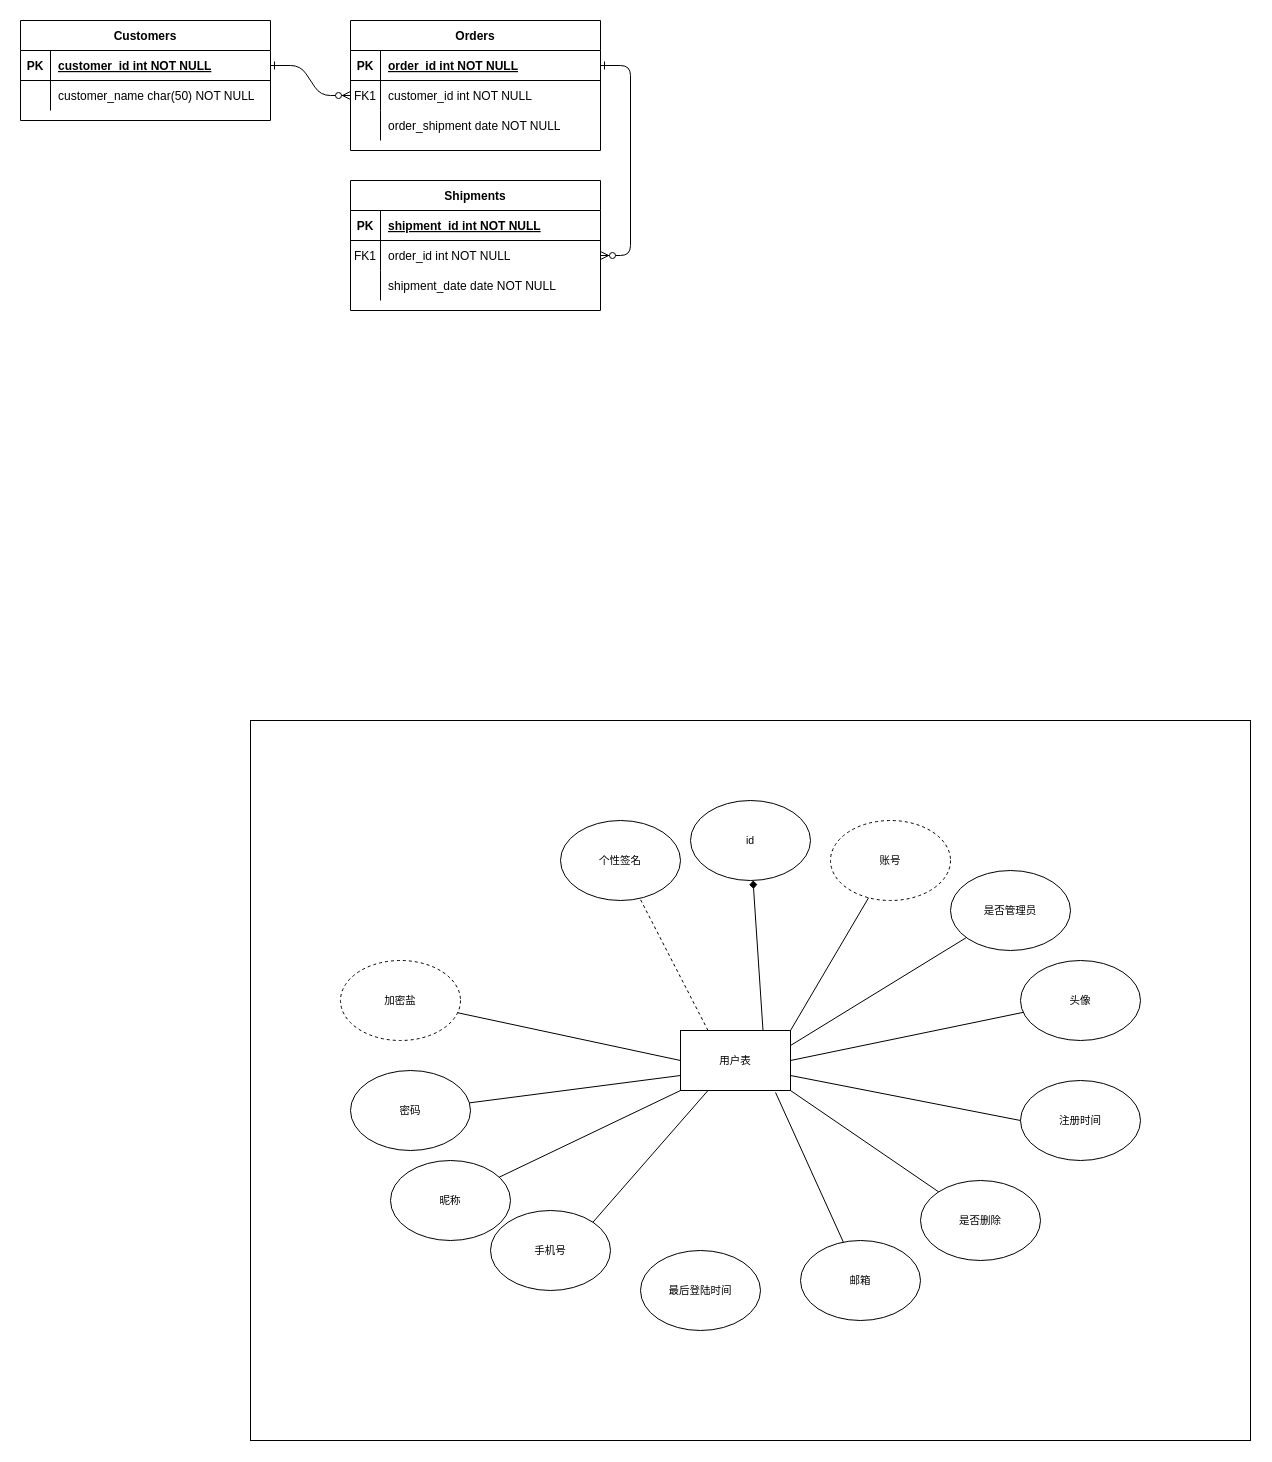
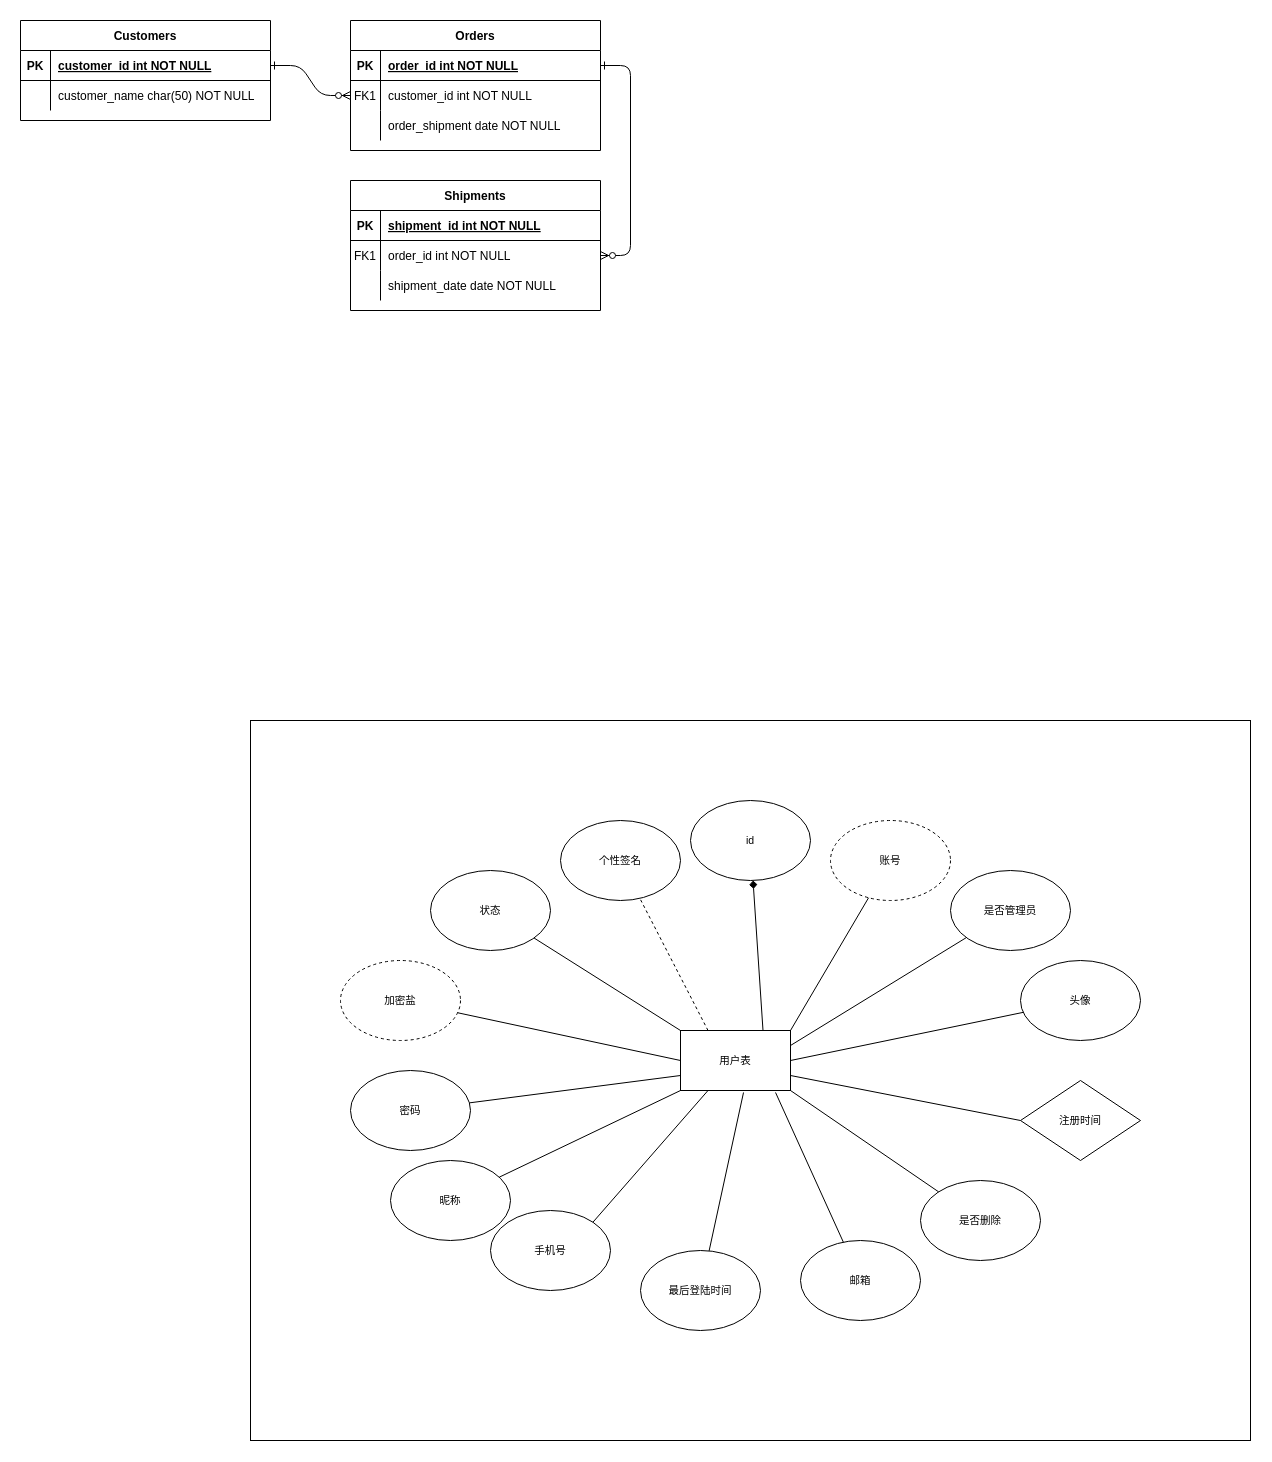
none -> (491, 911)
none -> (608, 985)
(1081, 1121) -> (1081, 1121)
none -> (726, 1172)
